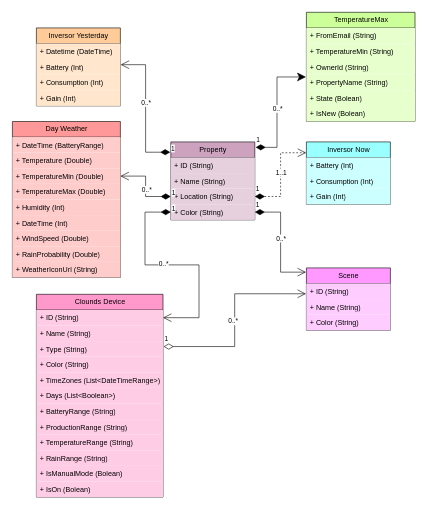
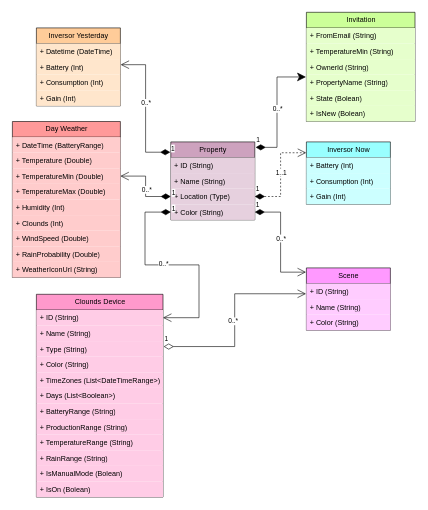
(361, 20) -> (361, 20)
(210, 197) -> (207, 197)
(45, 224) -> (43, 224)
